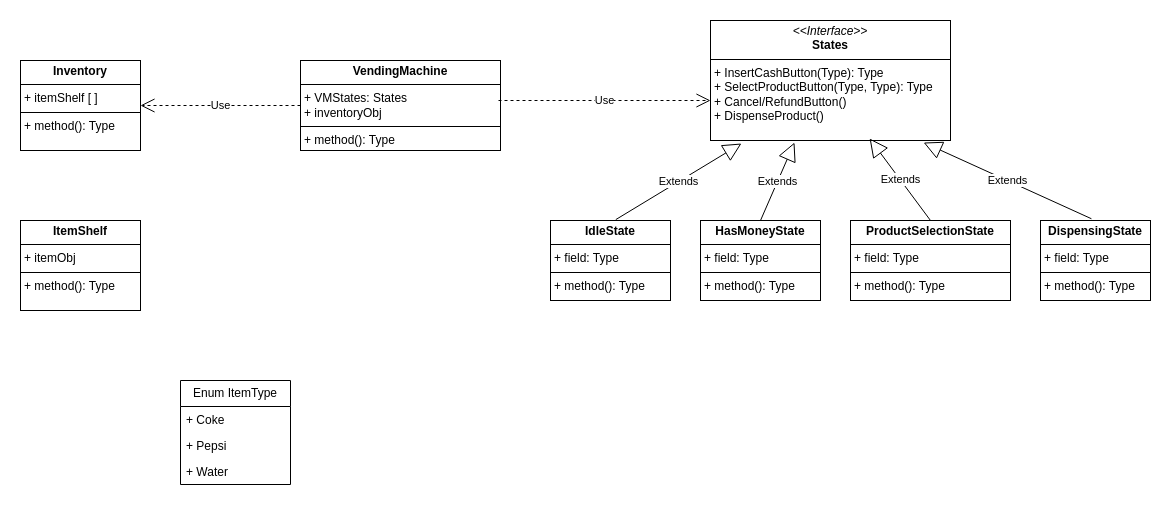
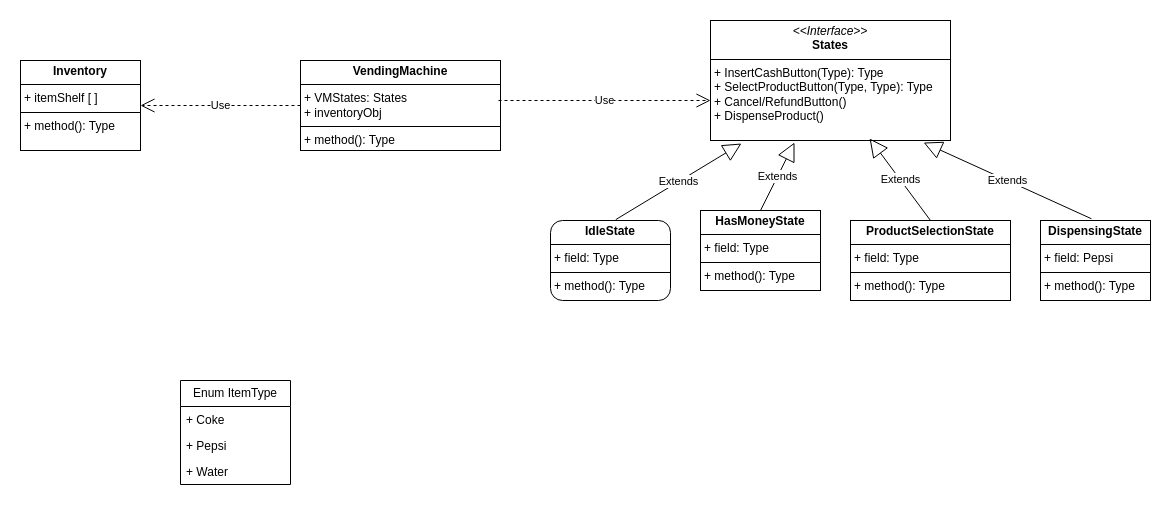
(1090, 242) -> (1090, 242)
(611, 261) -> (611, 261)
(761, 261) -> (761, 251)
(81, 266) -> none
